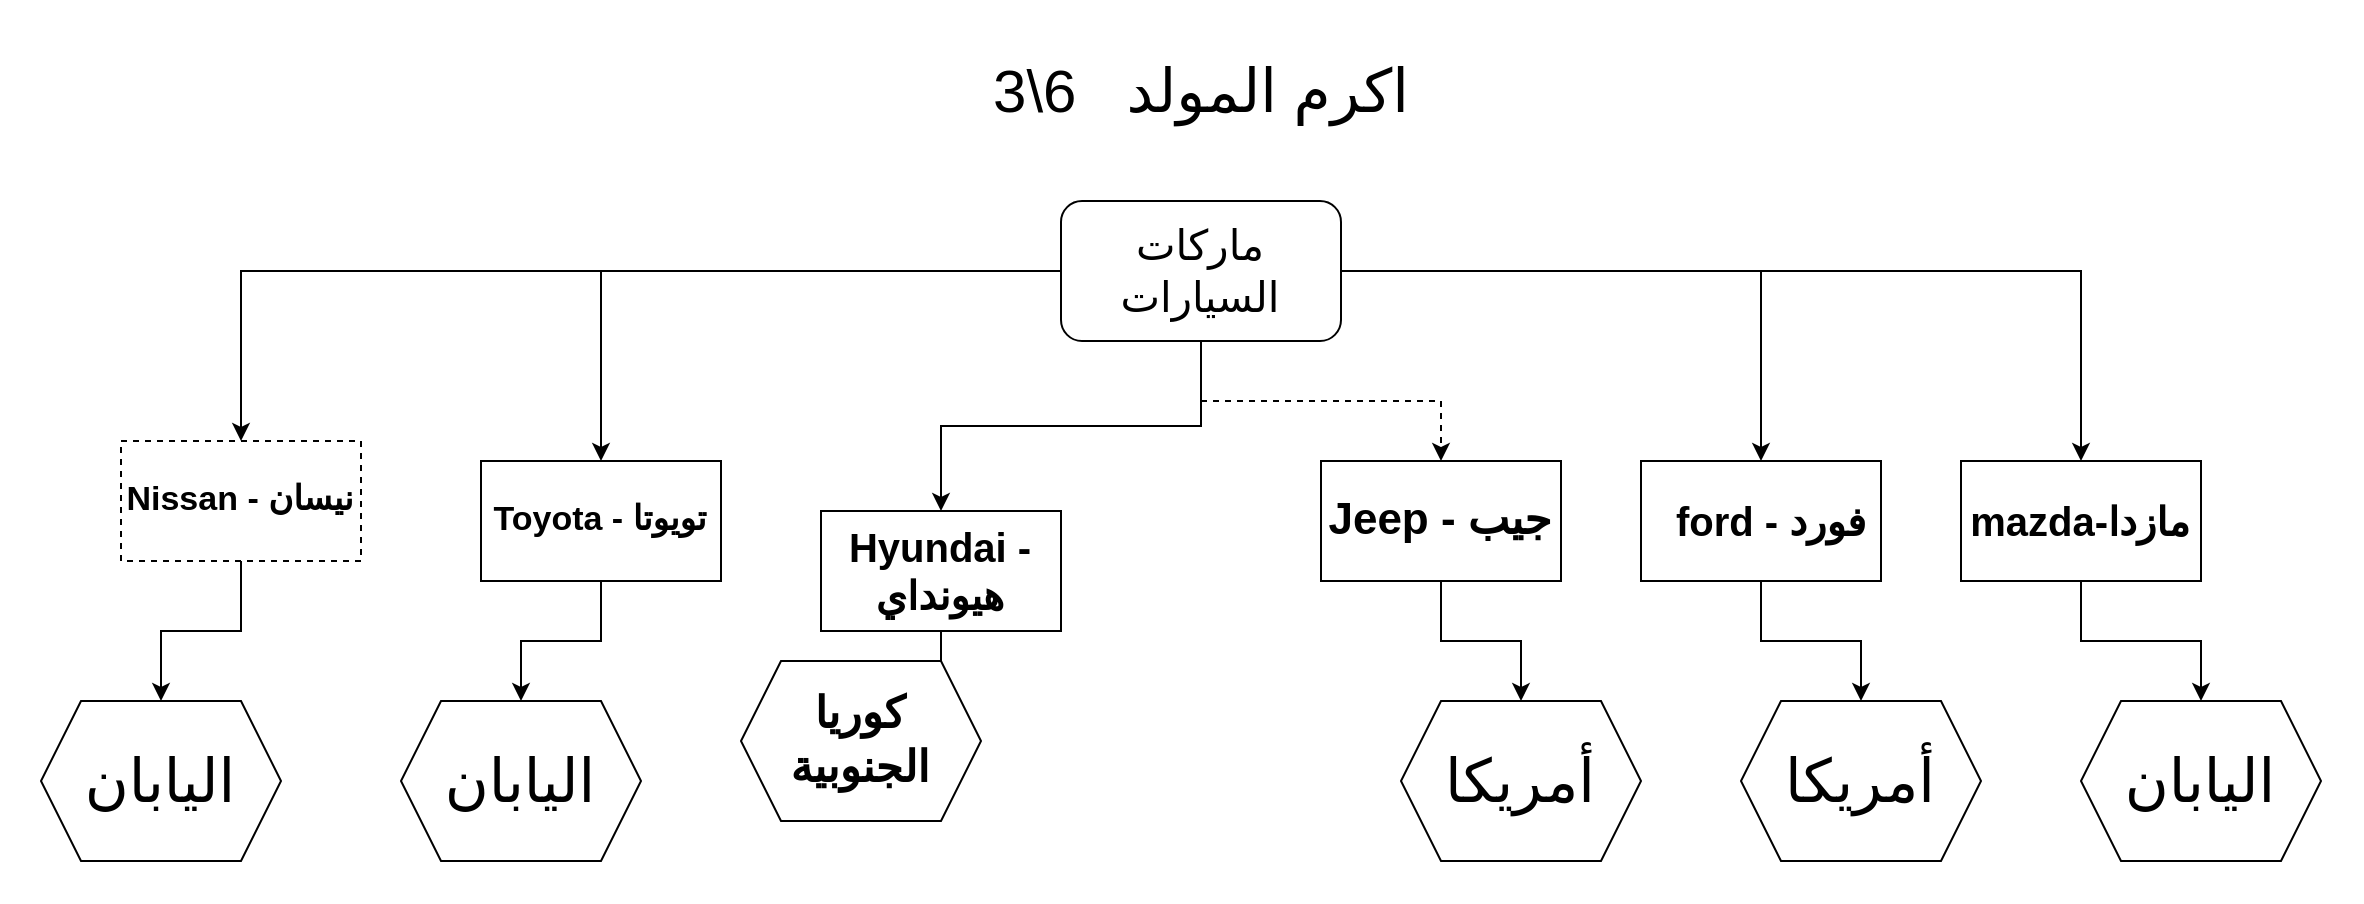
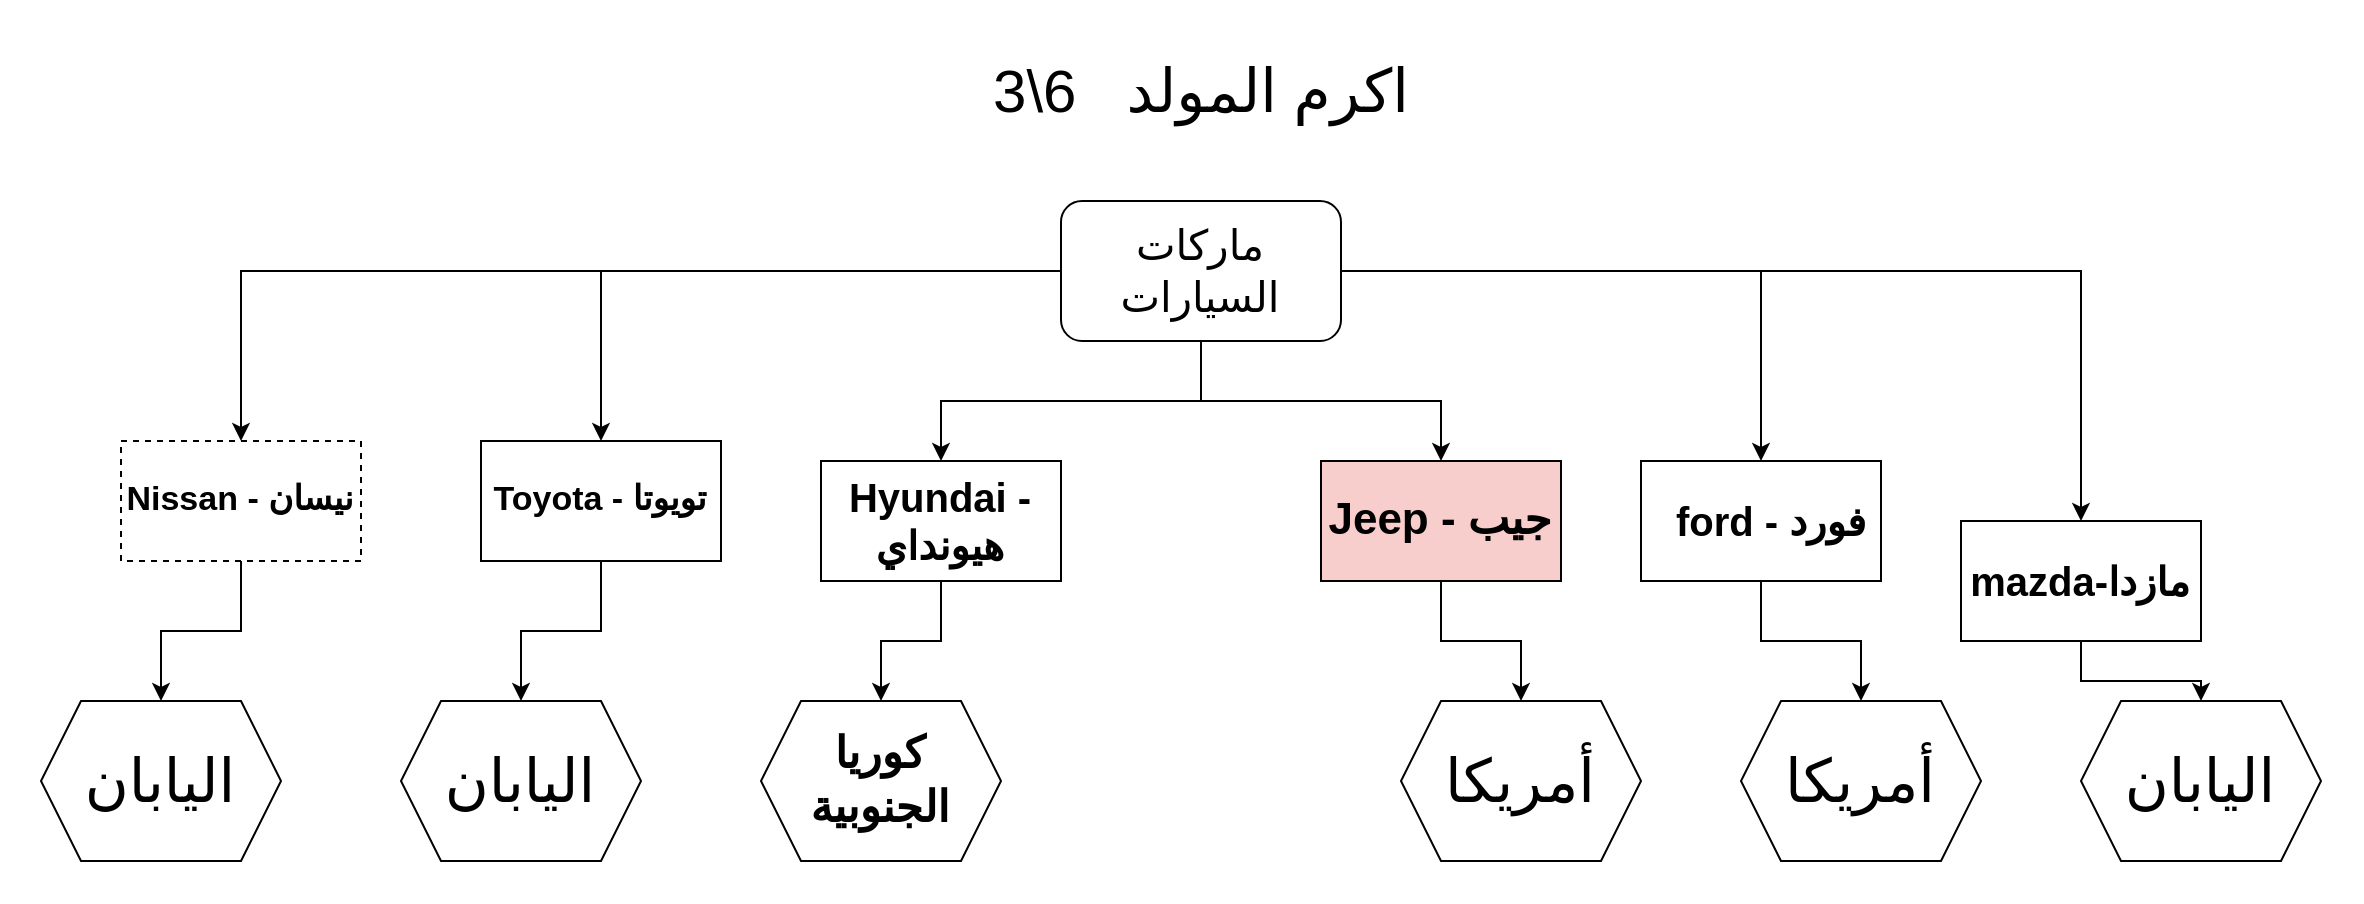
(1346, 401) -> (1346, 401)
(601, 521) -> (601, 501)
(1441, 521) -> (1441, 521)
(2081, 521) -> (2081, 581)
(941, 571) -> (941, 521)
(861, 741) -> (881, 781)
